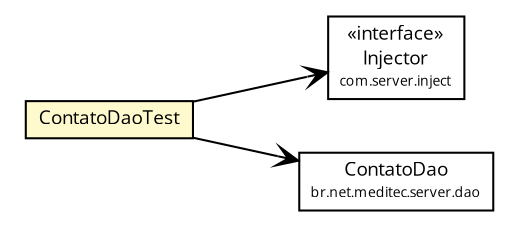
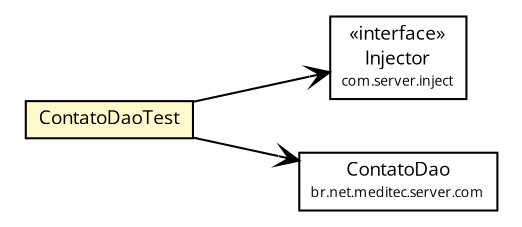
(396, 193) -> (398, 193)
